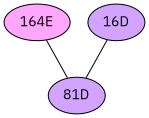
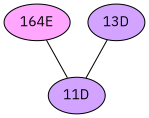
(116, 22) -> (116, 22)
(77, 96) -> (77, 96)
